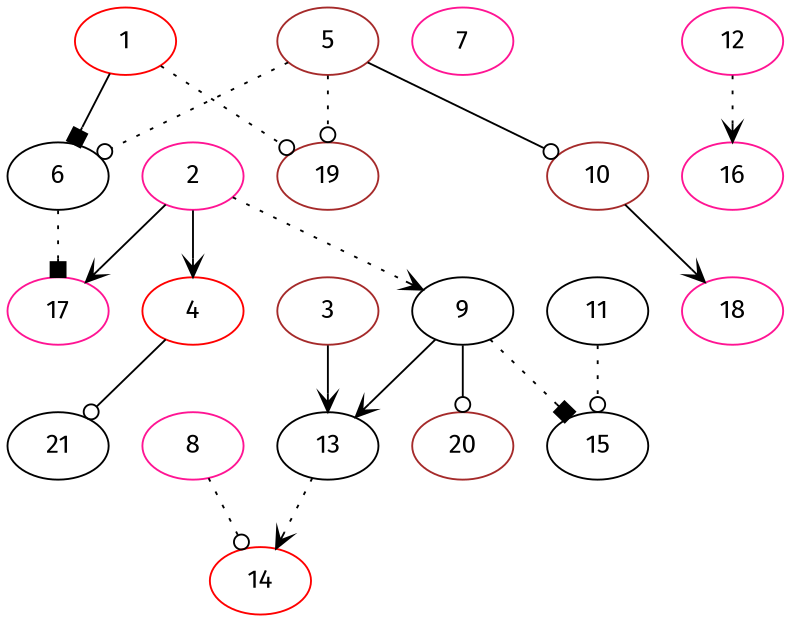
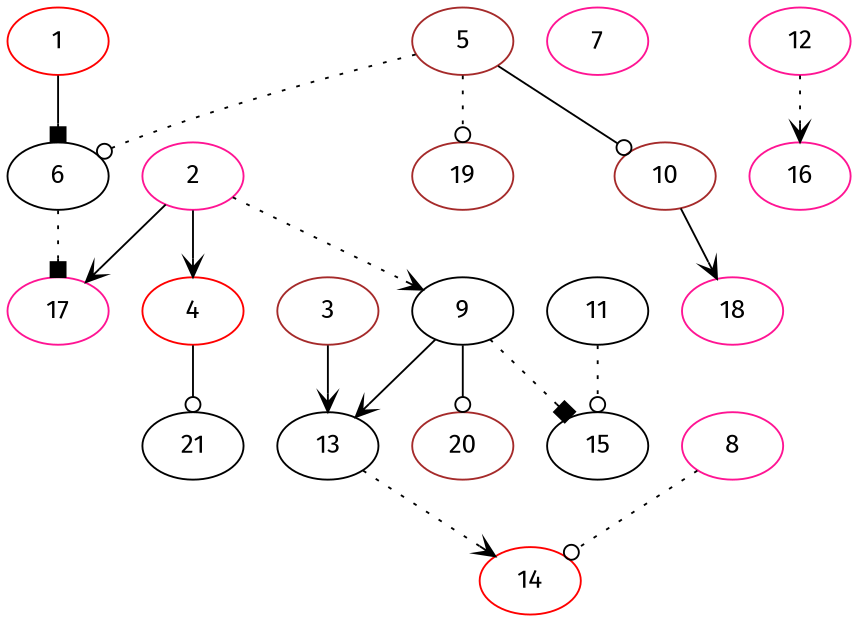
(223, 107) -> none
